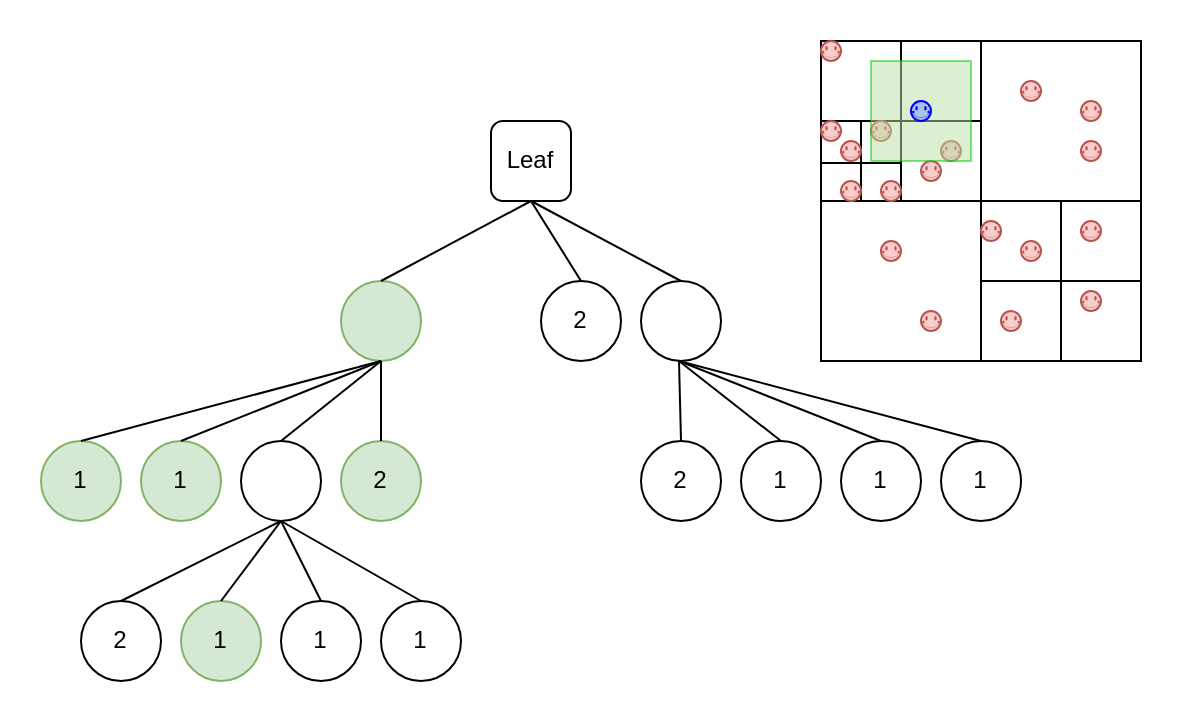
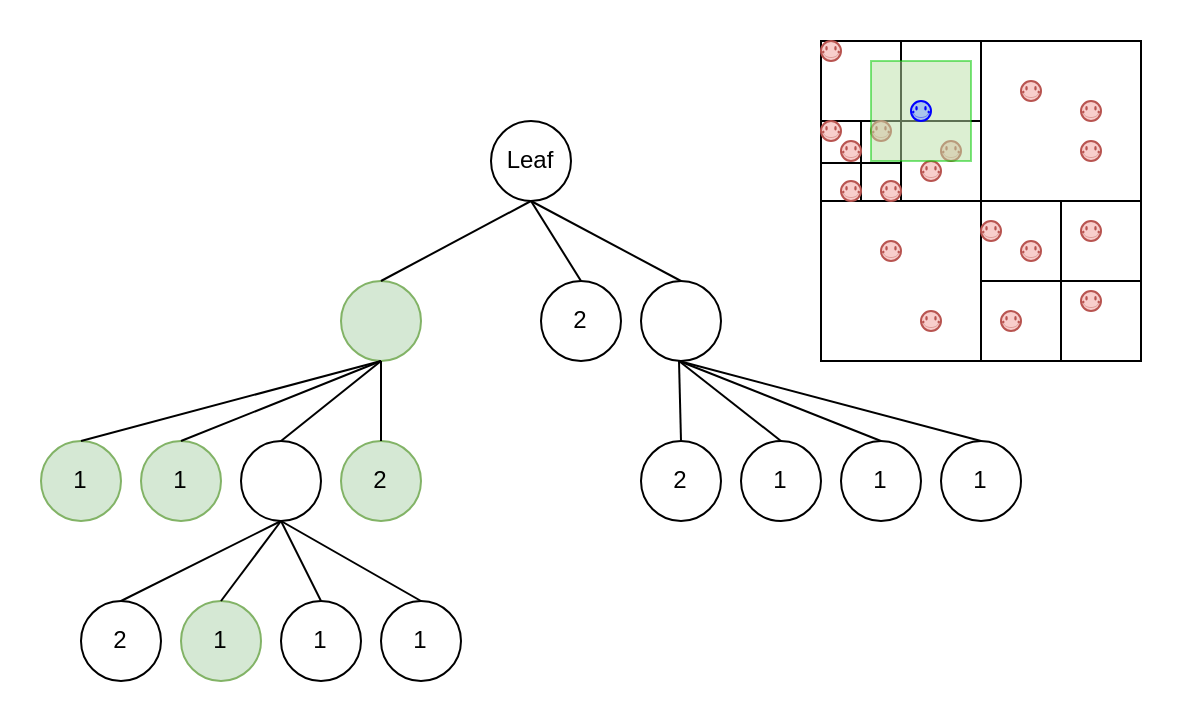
(531, 161) -> (531, 161)
